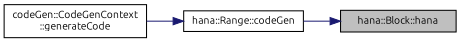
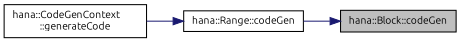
(75, 21) -> (75, 21)
(398, 21) -> (398, 21)
